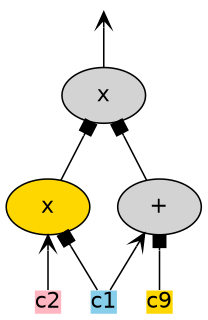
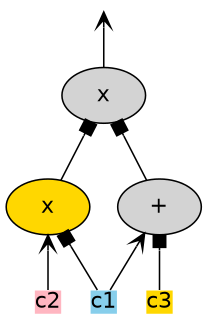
(160, 302) -> (160, 302)
